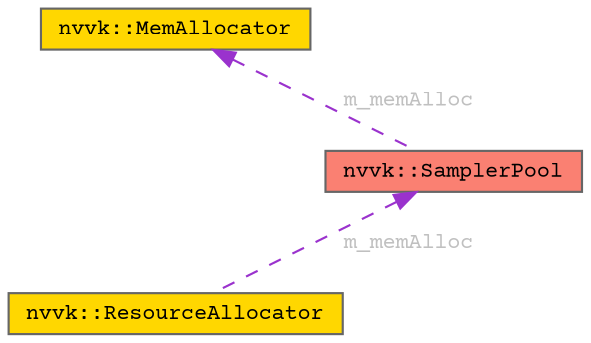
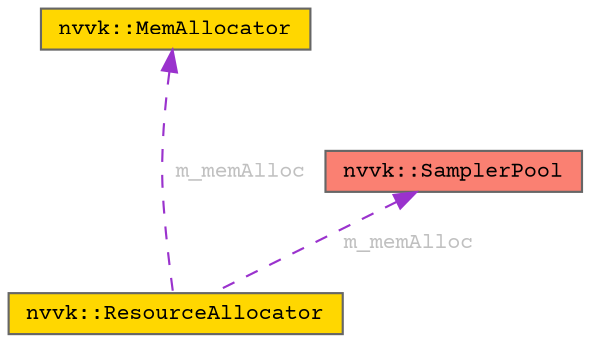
(324, 105) -> (162, 182)
